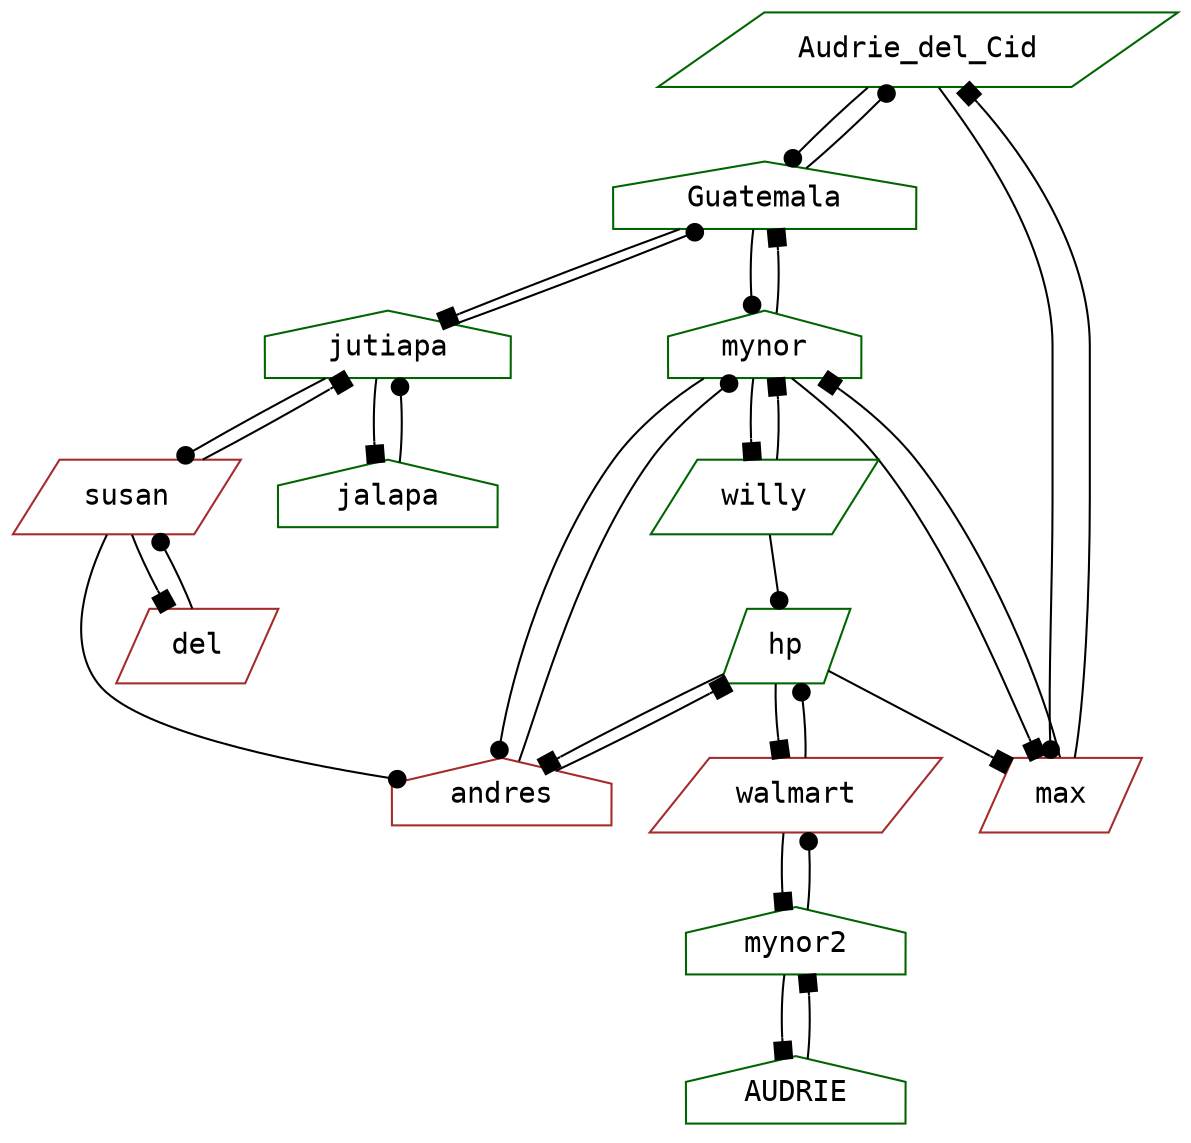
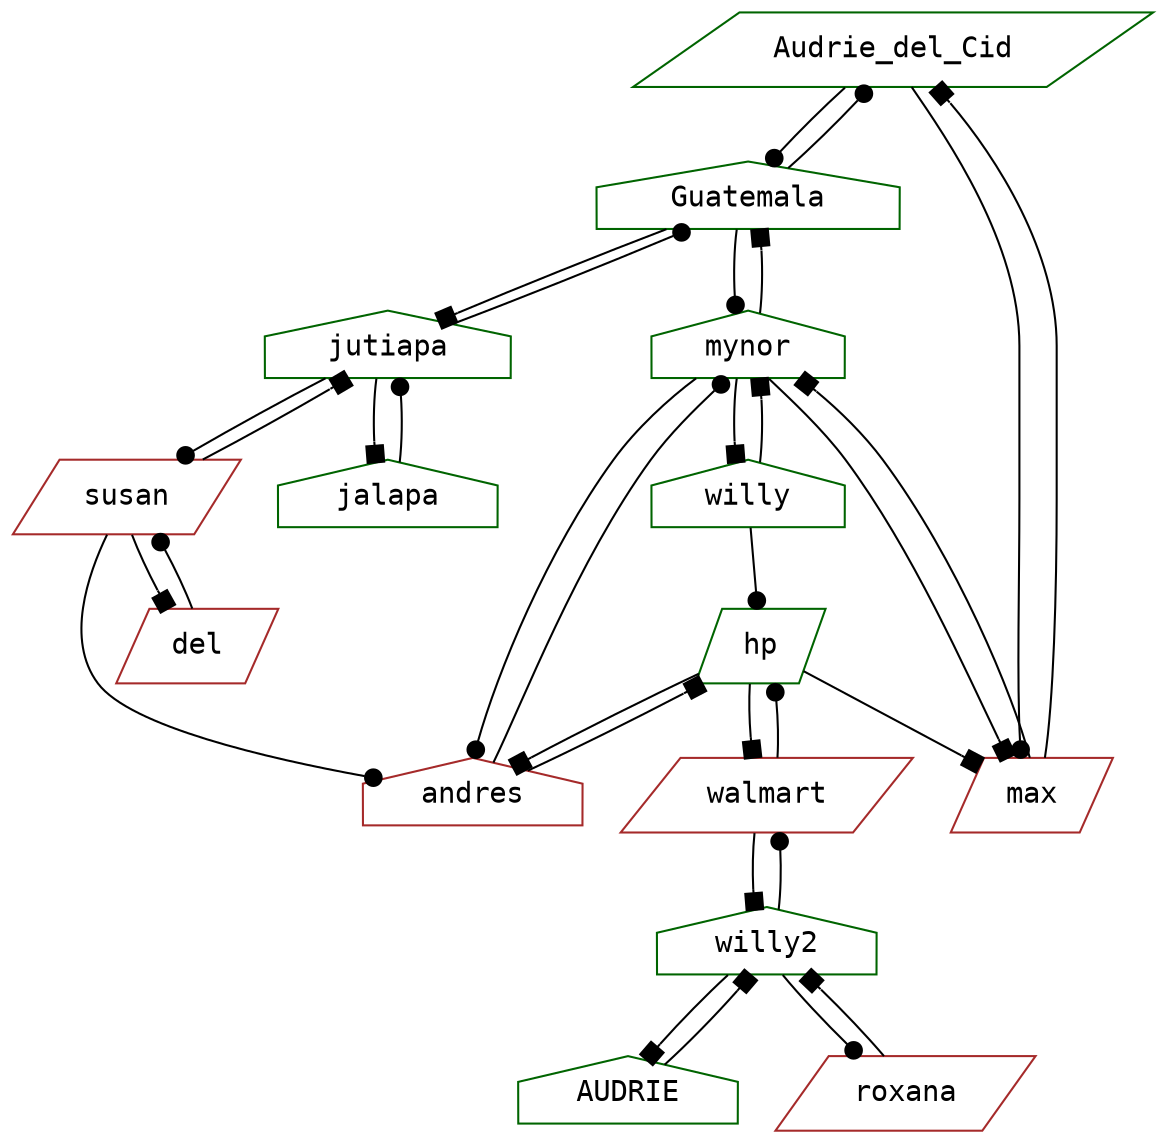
(765, 497) -> (748, 497)
(796, 944) -> (767, 944)
none -> (906, 1093)
